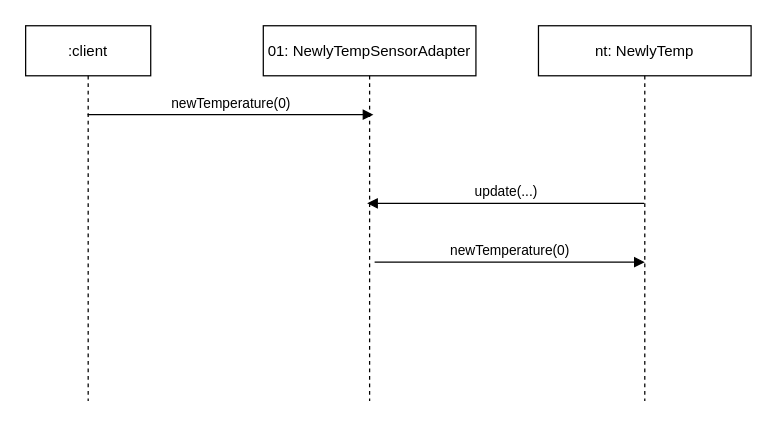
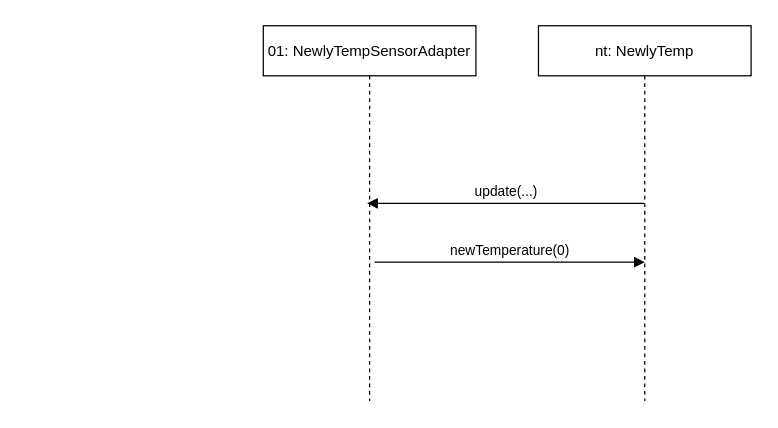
(227, 115) -> none
(88, 213) -> none
